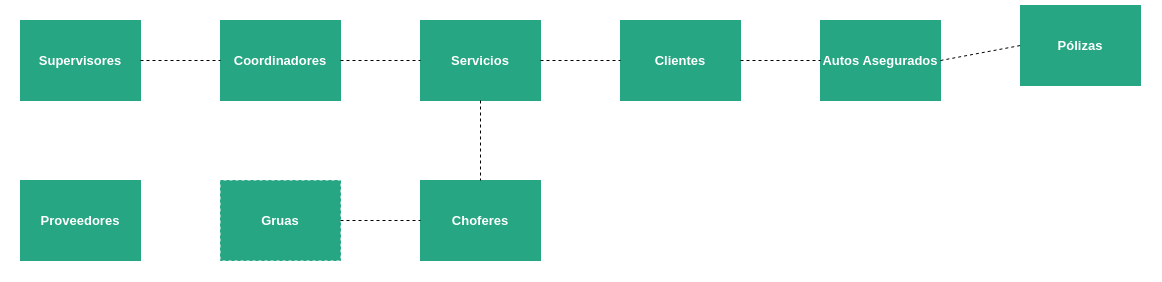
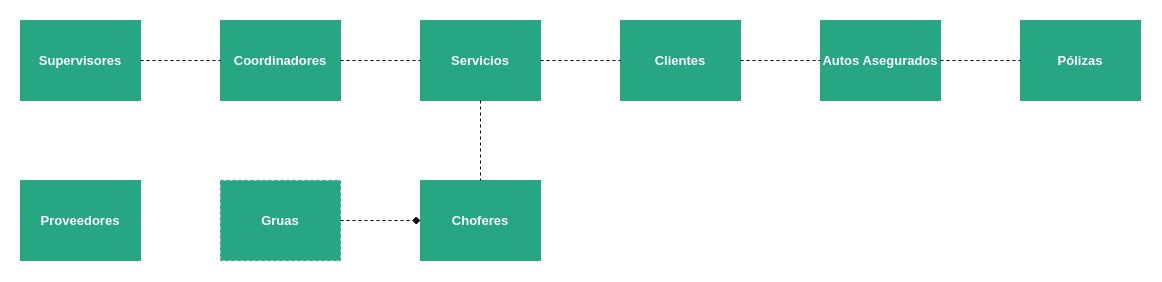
(1081, 46) -> (1081, 61)
(416, 221) -> (412, 221)
